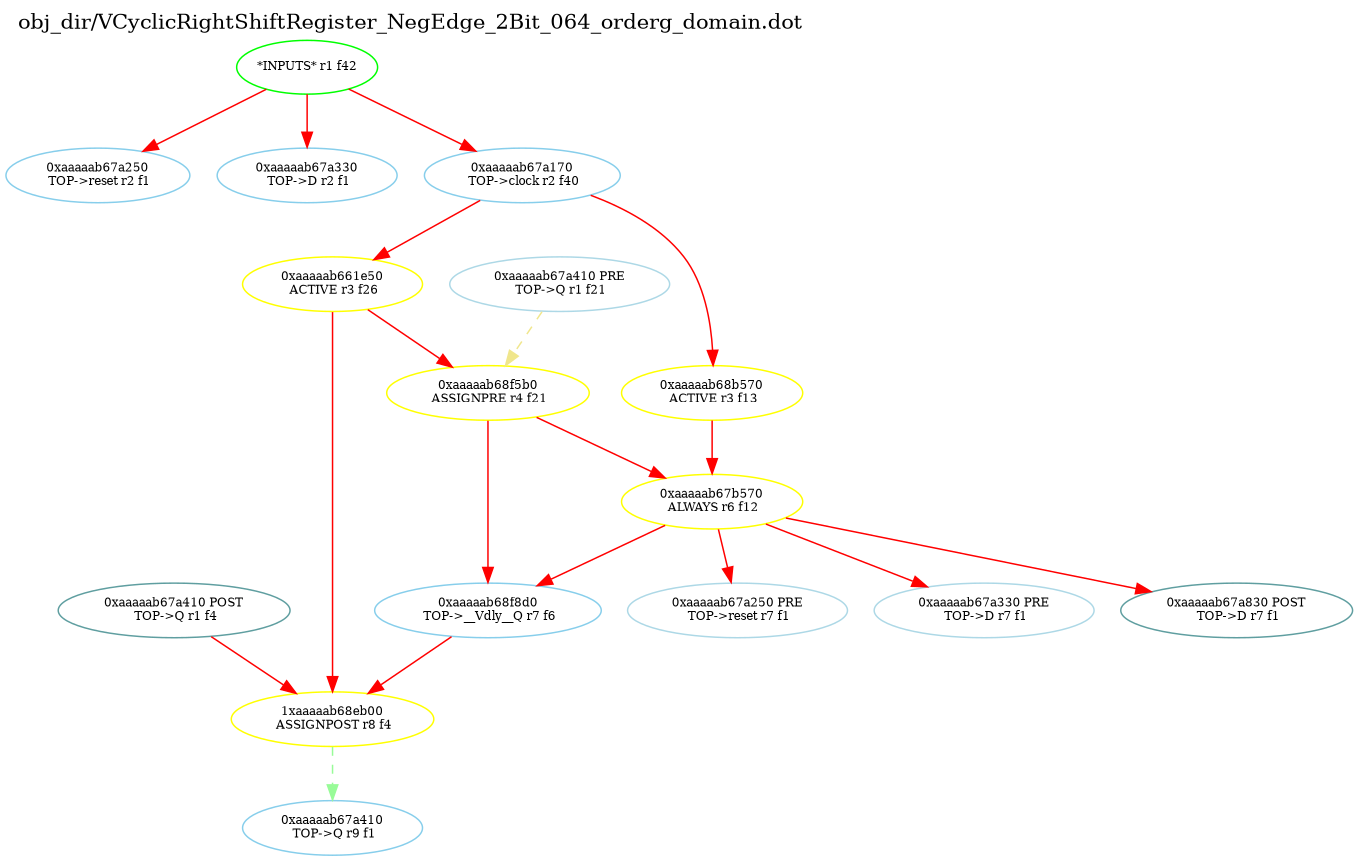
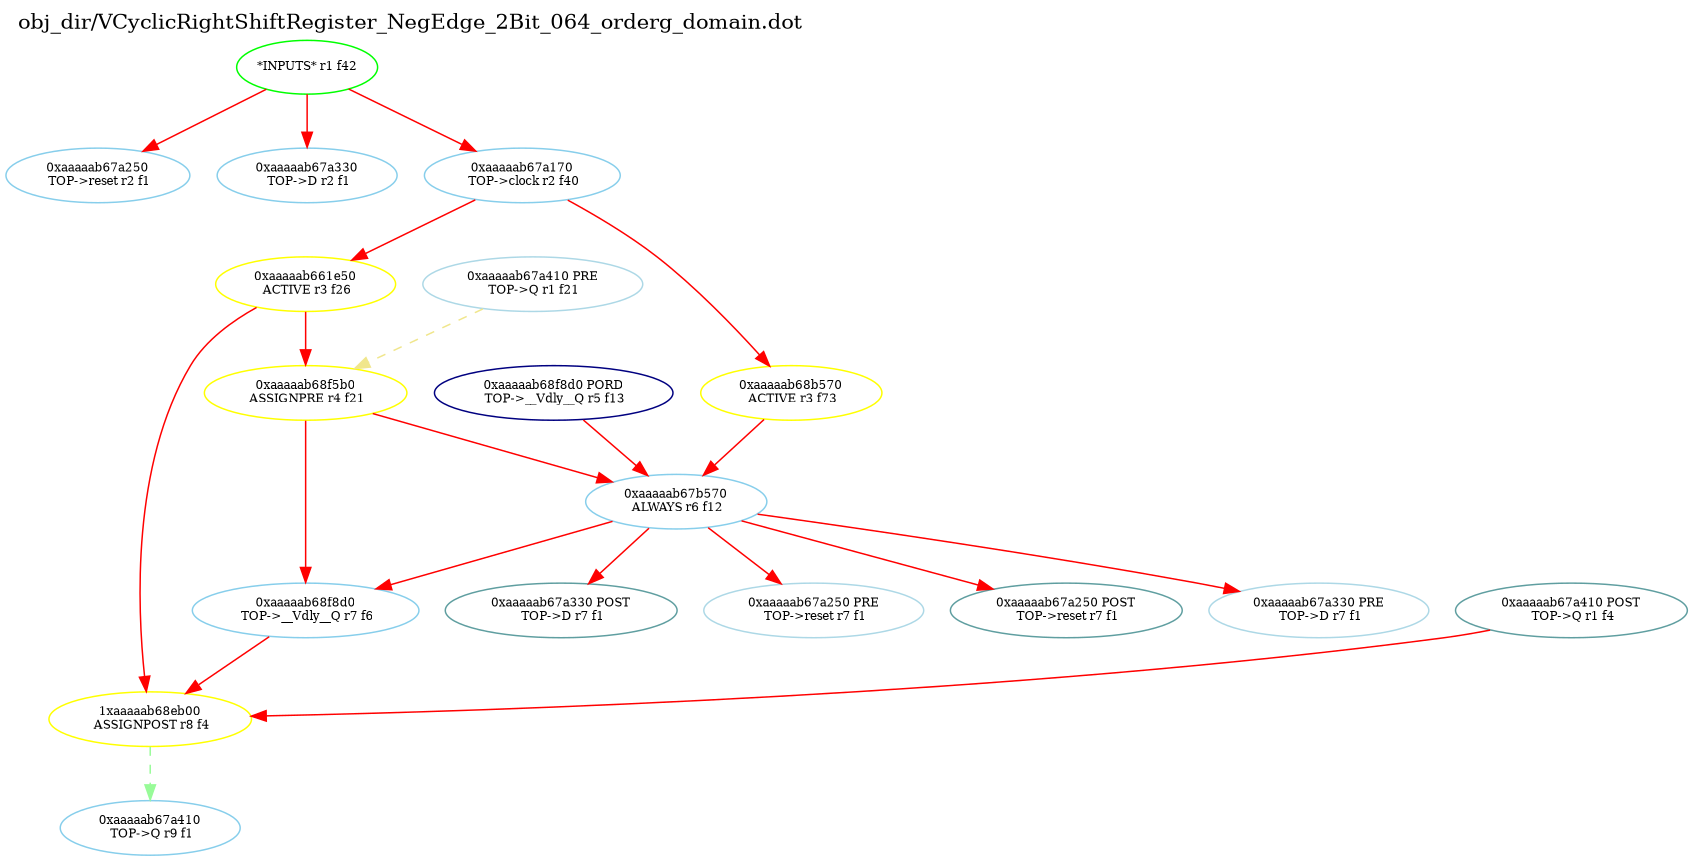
none -> (554, 393)
(712, 393) -> (791, 393)
(712, 502) -> (676, 502)
none -> (1066, 610)
(1237, 610) -> (561, 610)
